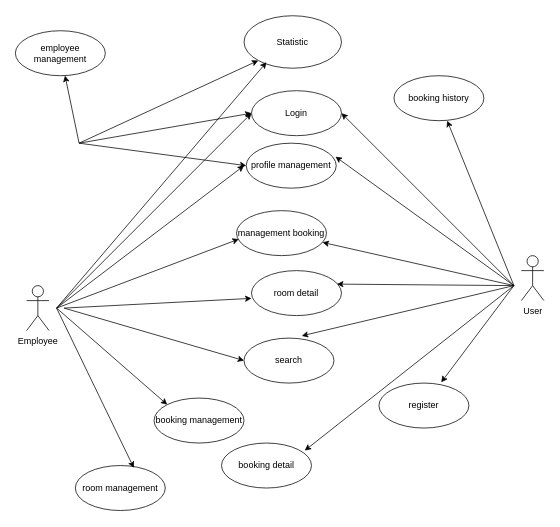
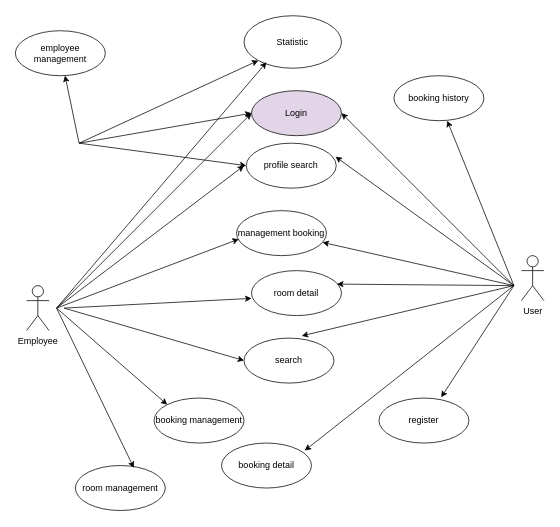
(297, 113) -> (297, 113)
(291, 165) -> (291, 165)
(424, 405) -> (424, 420)
